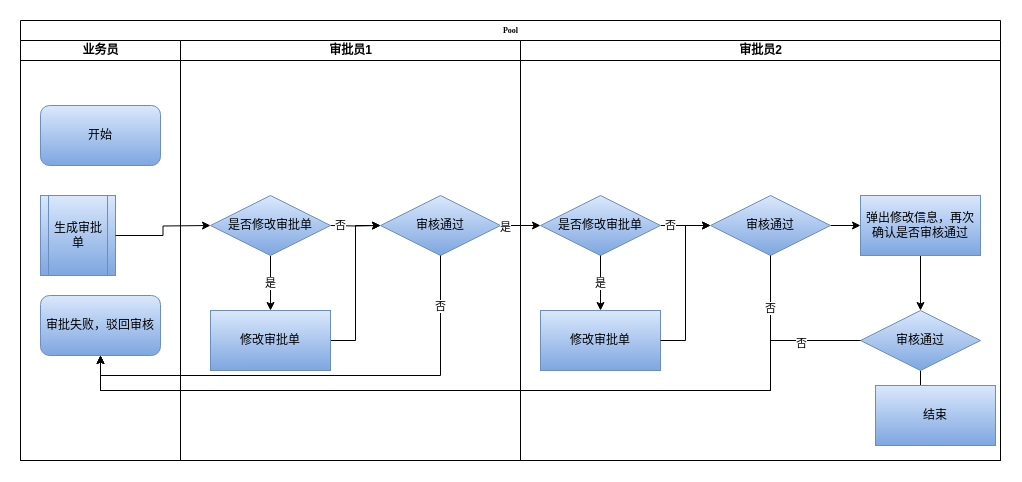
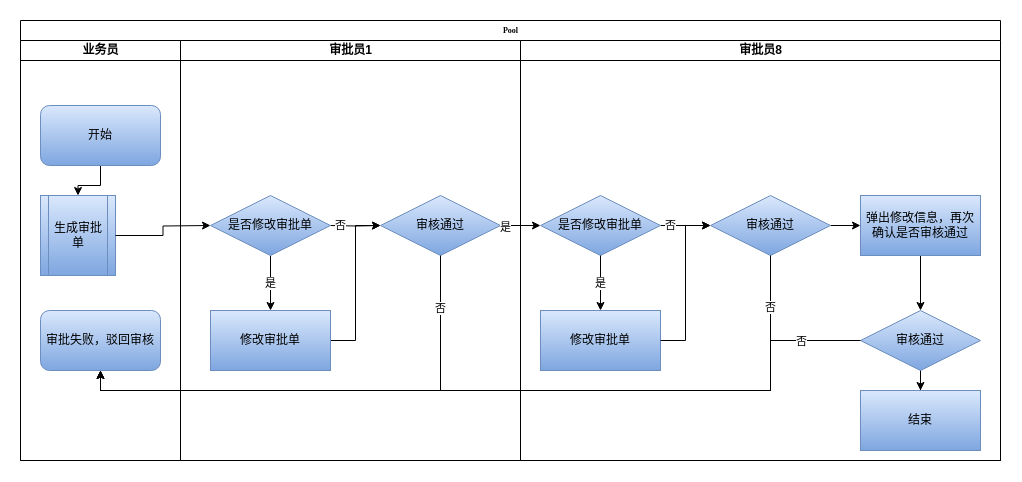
(761, 51) -> (761, 51)
none -> (98, 186)
(101, 326) -> (101, 341)
(936, 416) -> (921, 421)
